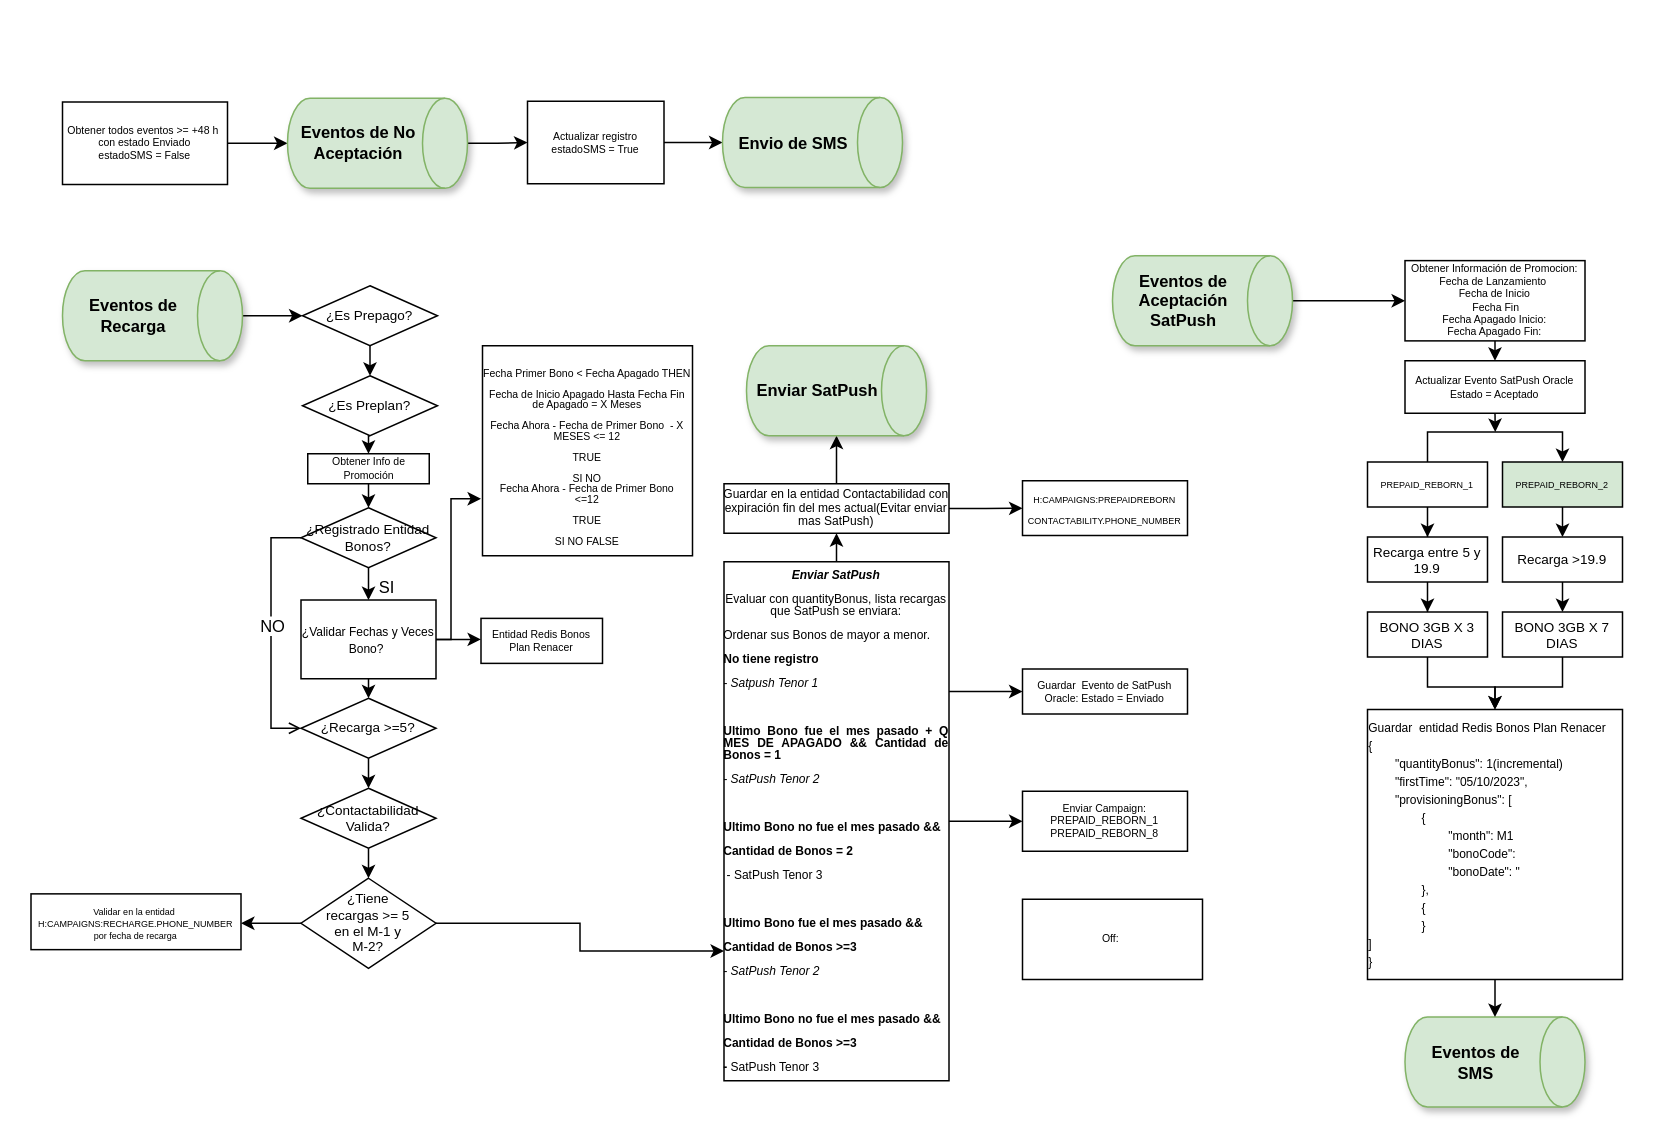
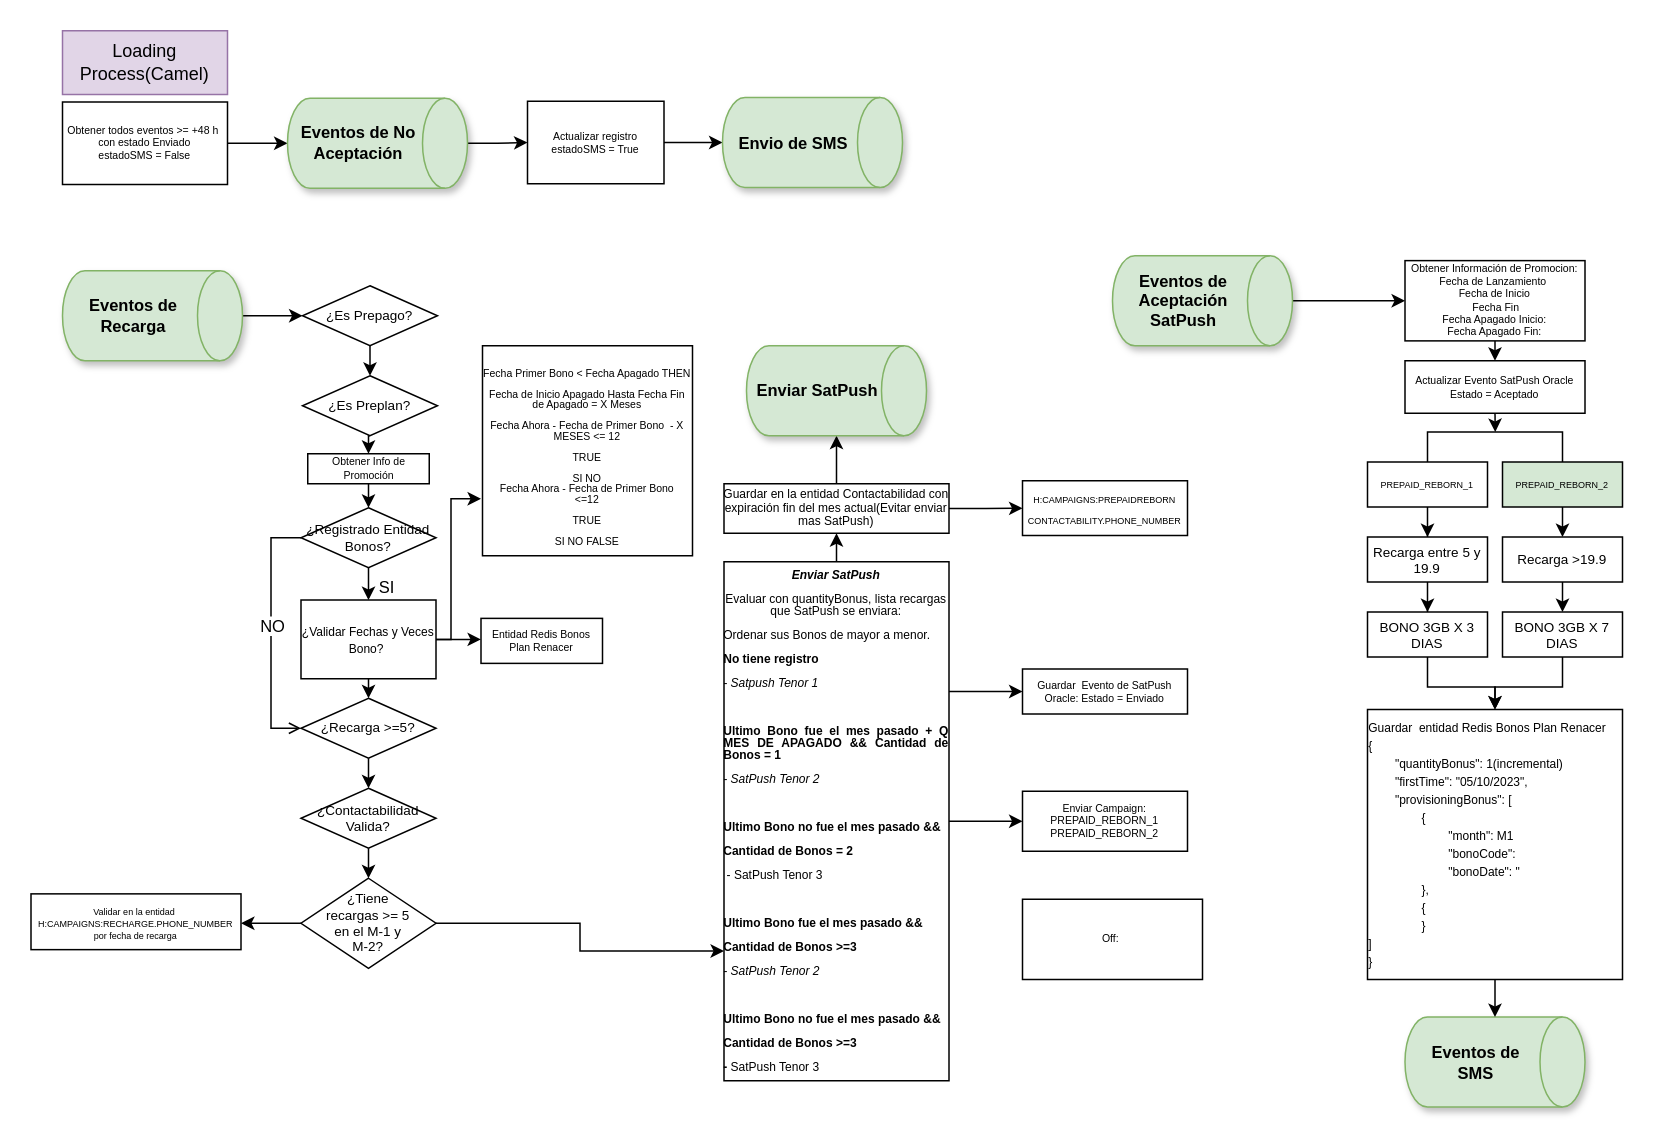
none -> (145, 63)
(1562, 450) -> (1562, 455)
(1105, 821) -> (1105, 821)
